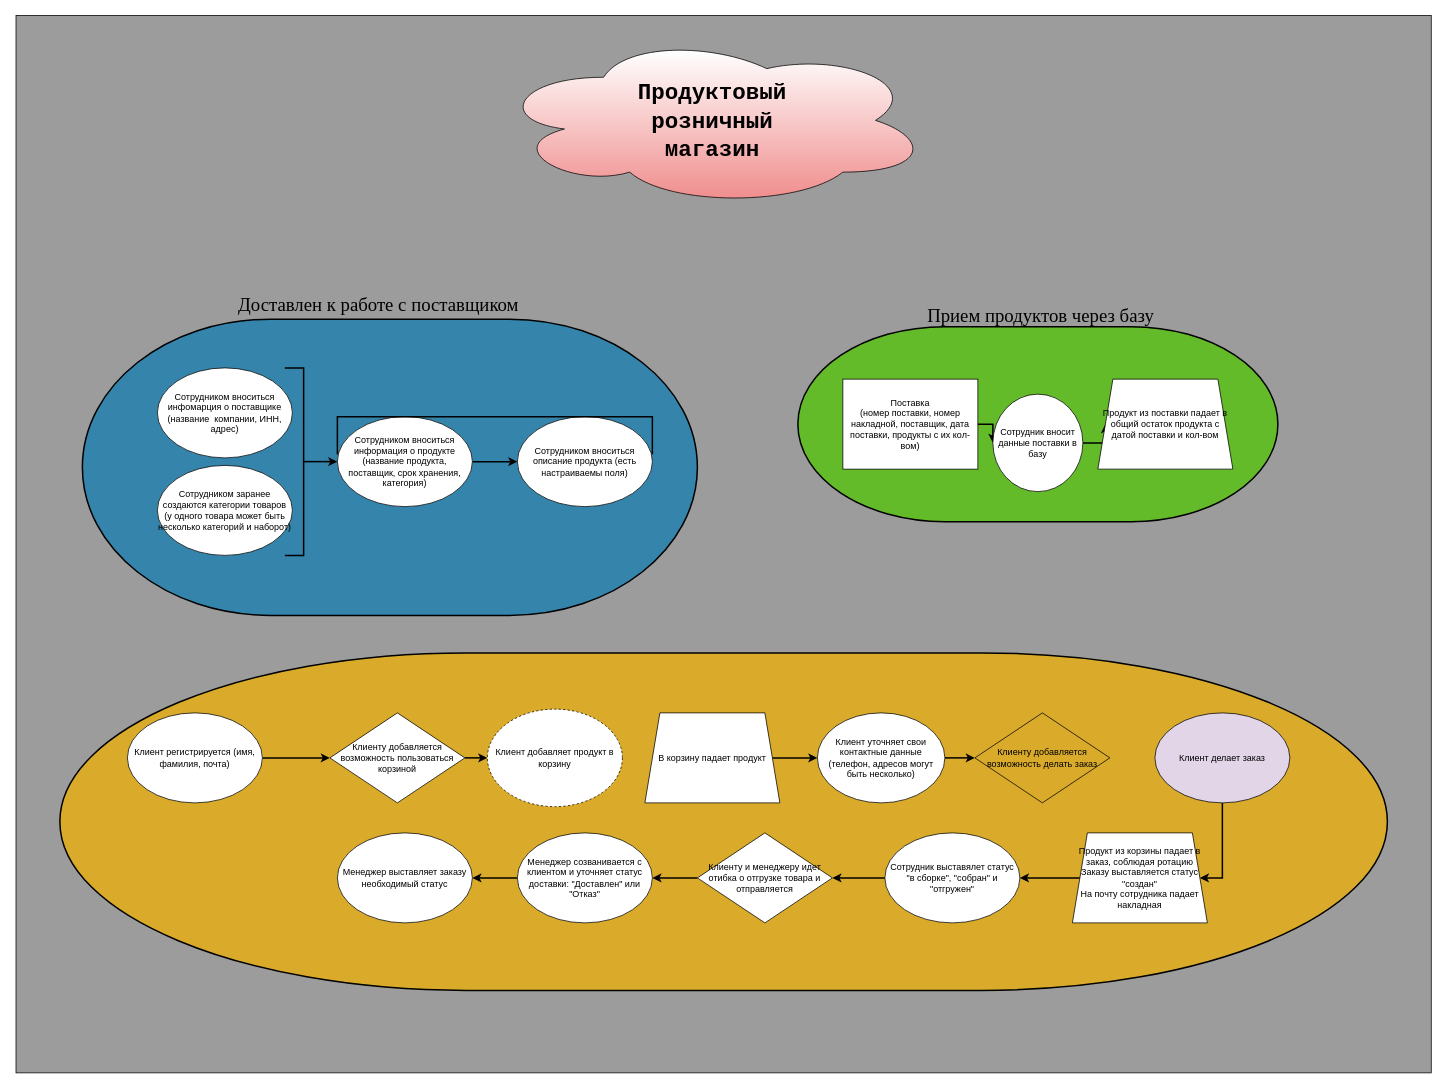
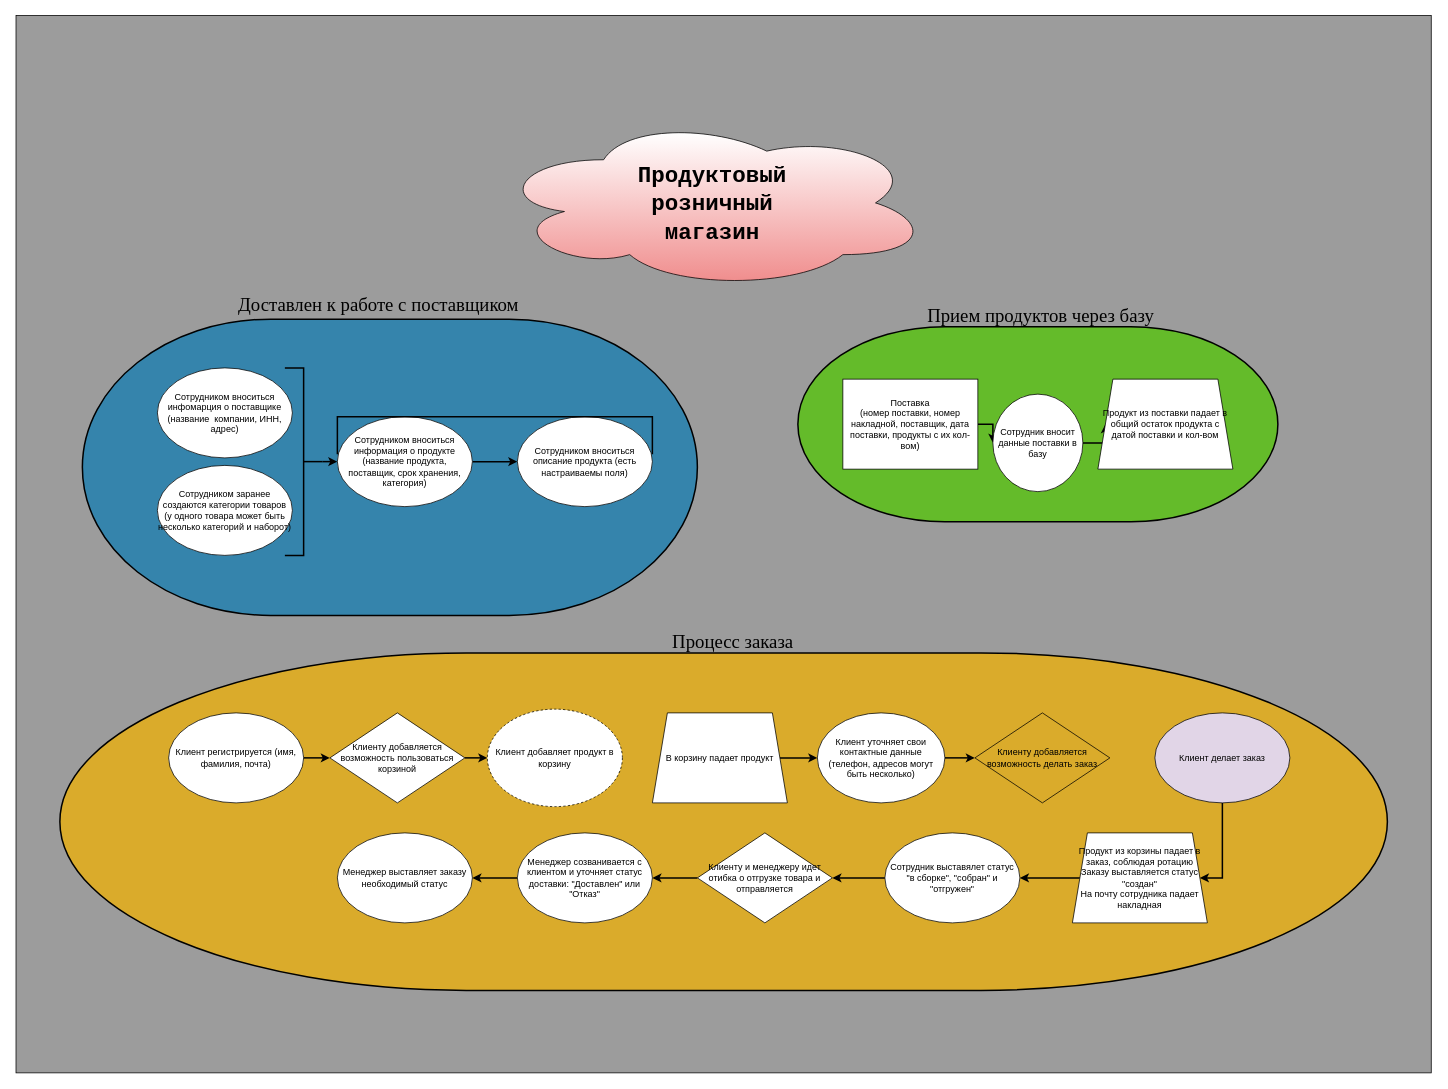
(712, 120) -> (712, 203)
none -> (733, 642)
(195, 758) -> (236, 758)
(712, 758) -> (720, 758)
